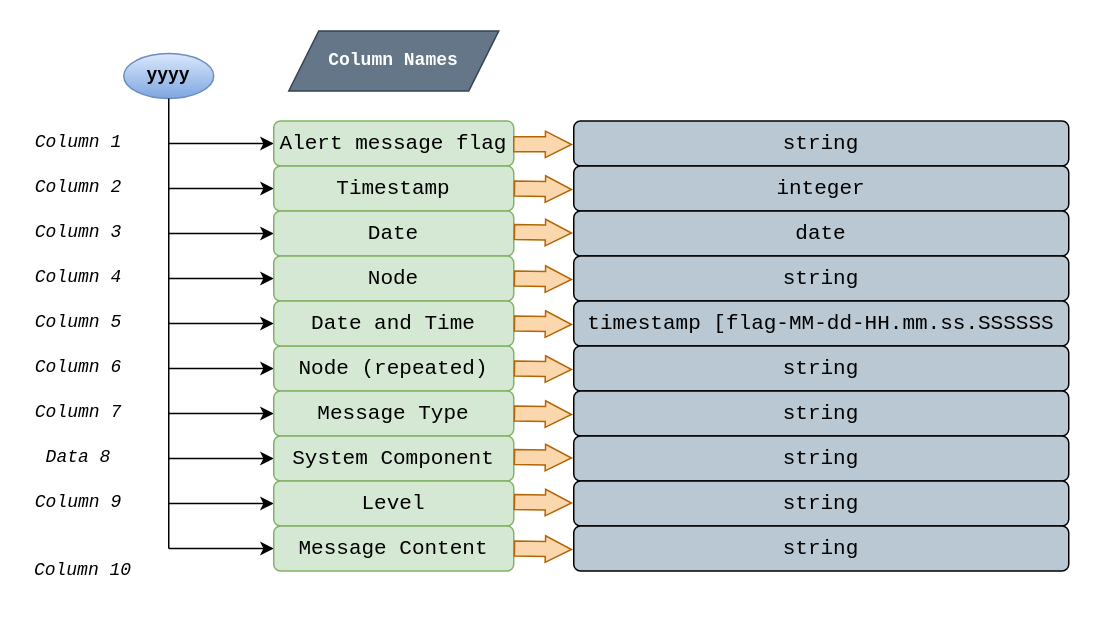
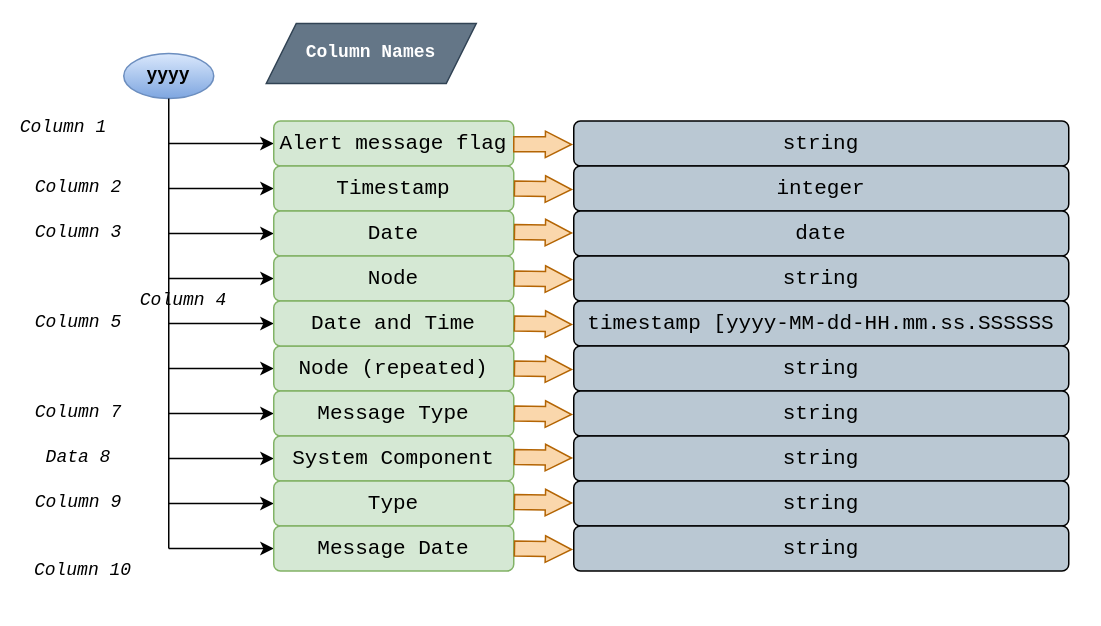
(394, 61) -> (371, 53)
(79, 143) -> (64, 128)
(79, 278) -> (184, 301)
(821, 323) -> (821, 323)
(79, 368) -> none
(394, 503) -> (394, 503)
(394, 548) -> (394, 548)
